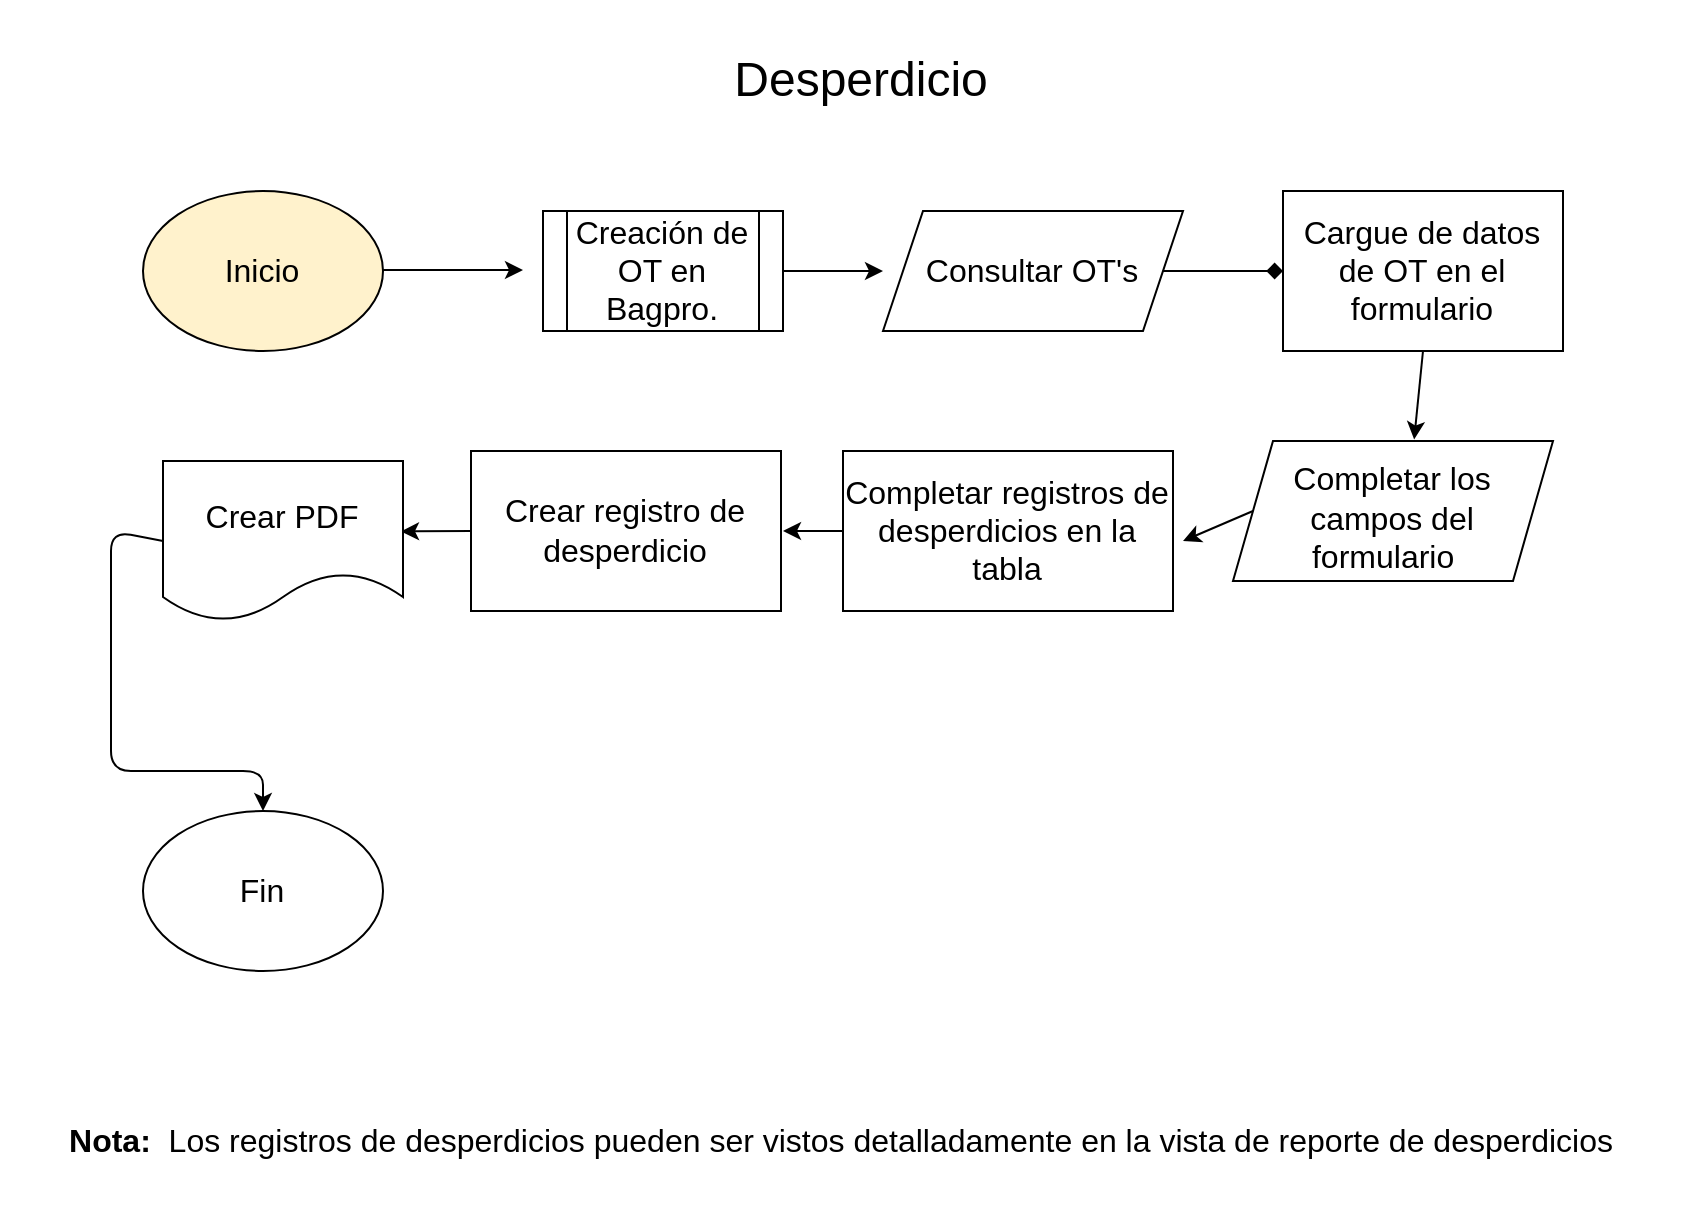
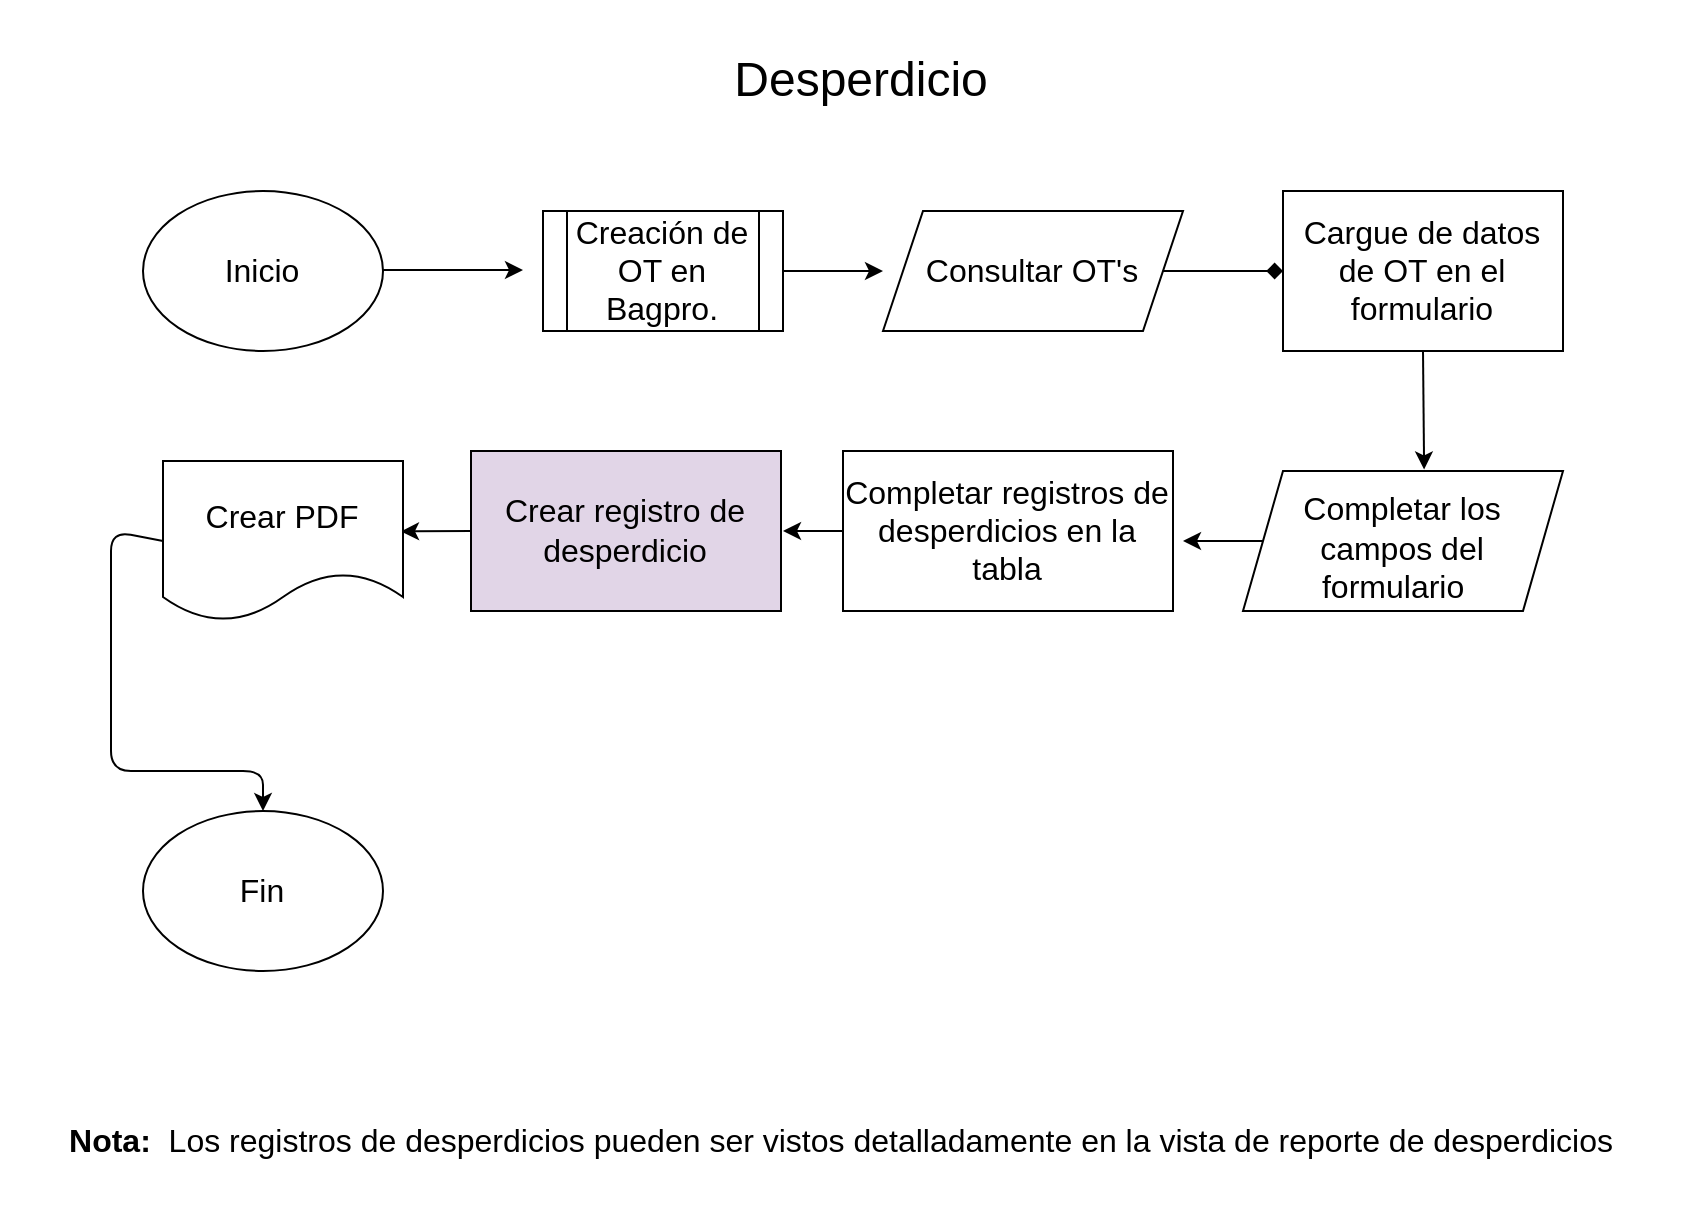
(263, 271) -> (263, 271)
(1393, 511) -> (1403, 541)
(626, 531) -> (626, 531)
